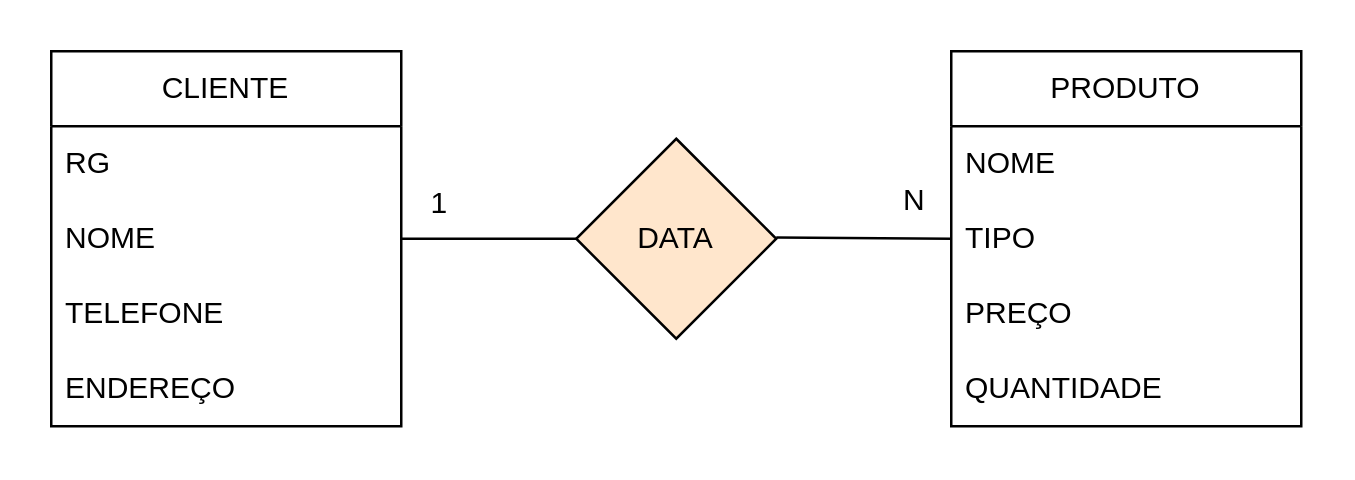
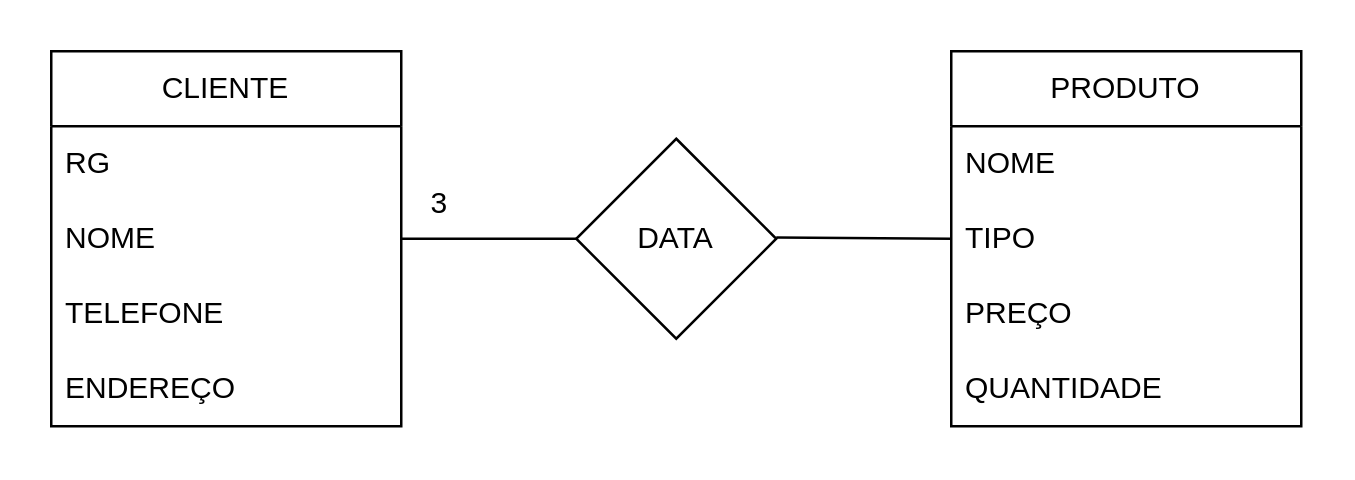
(914, 201) -> none
(440, 204) -> (440, 204)
(676, 239) -> (676, 239)
